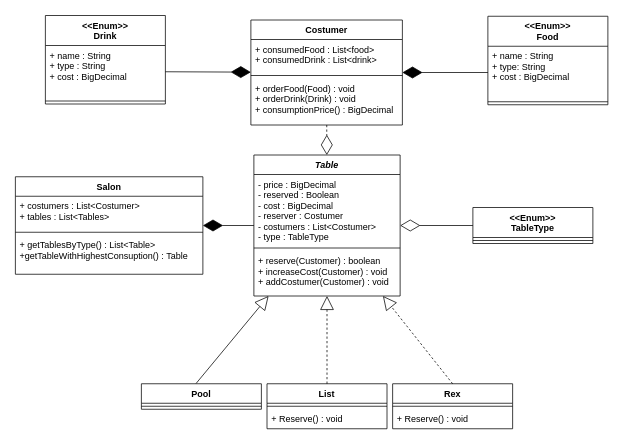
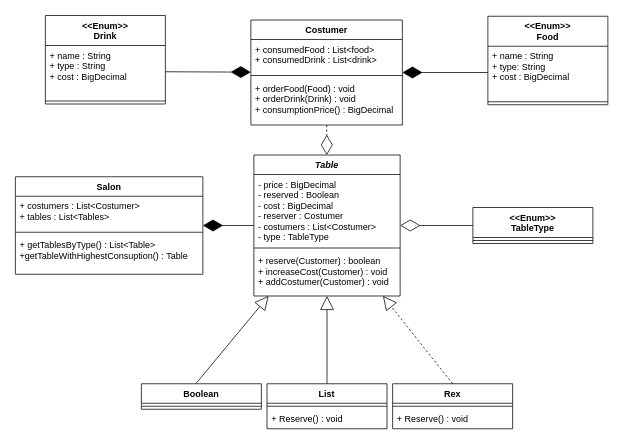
(327, 347) -> (327, 347)
(201, 394) -> (201, 394)
